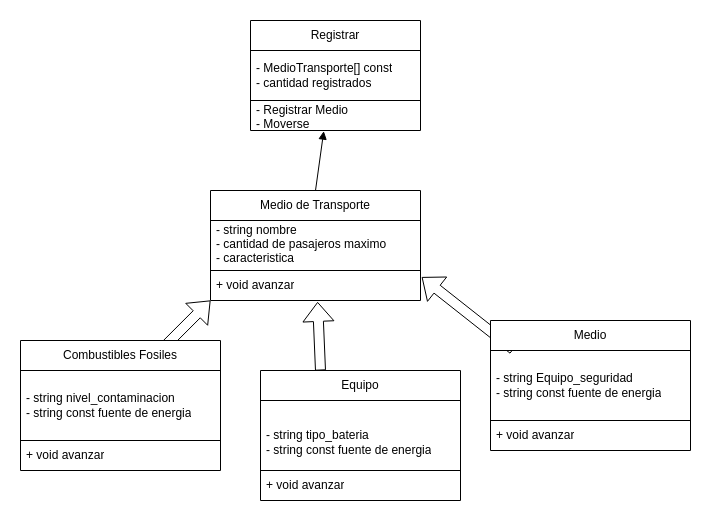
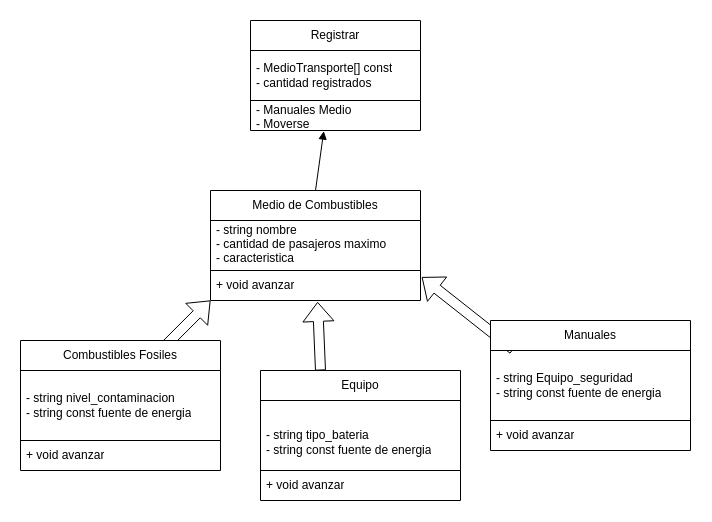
(307, 116) -> (304, 116)
(316, 206) -> (316, 206)
(591, 336) -> (591, 336)
